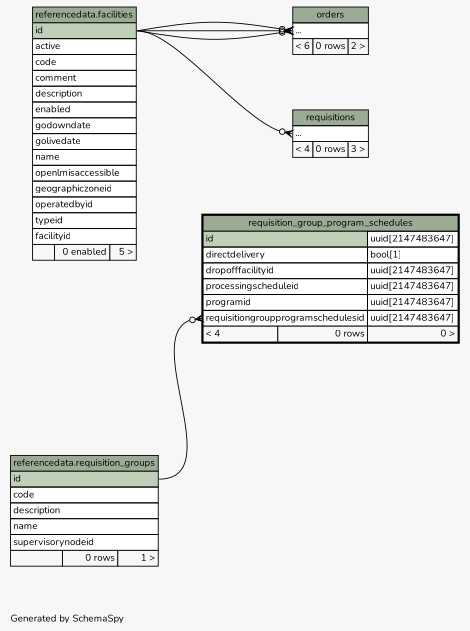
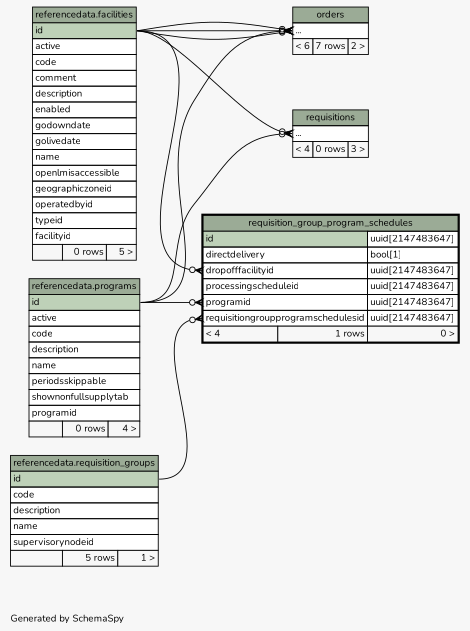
(331, 46) -> (331, 46)
none -> (171, 145)
(85, 252) -> (89, 252)
(350, 334) -> (350, 334)
none -> (84, 358)
(100, 558) -> (100, 558)
